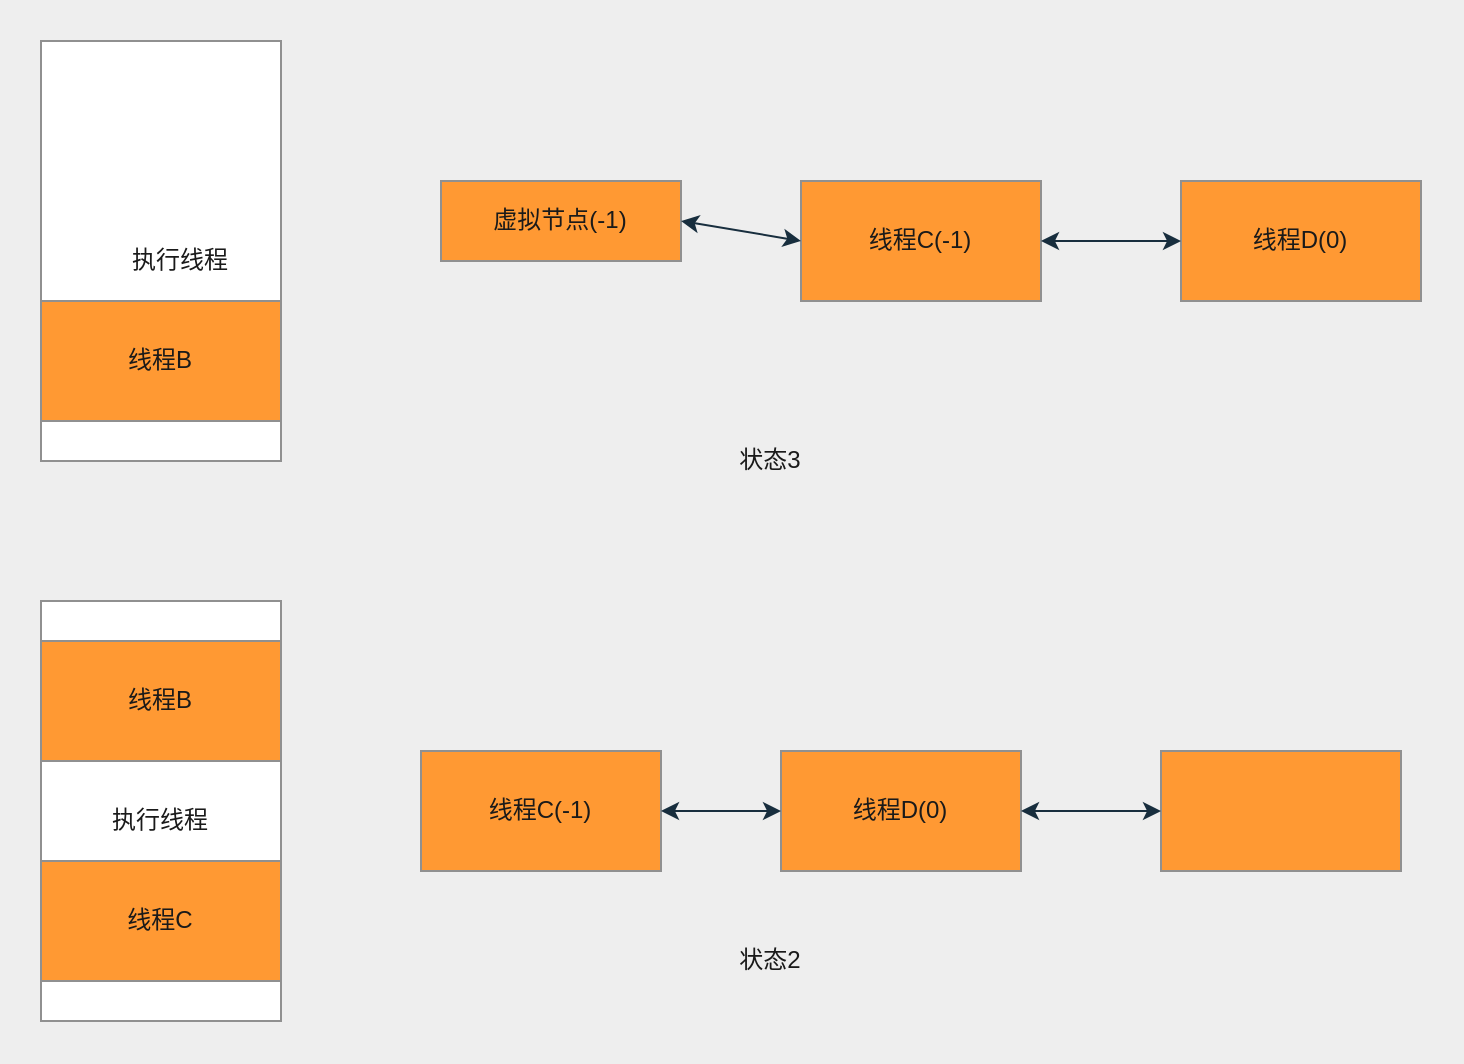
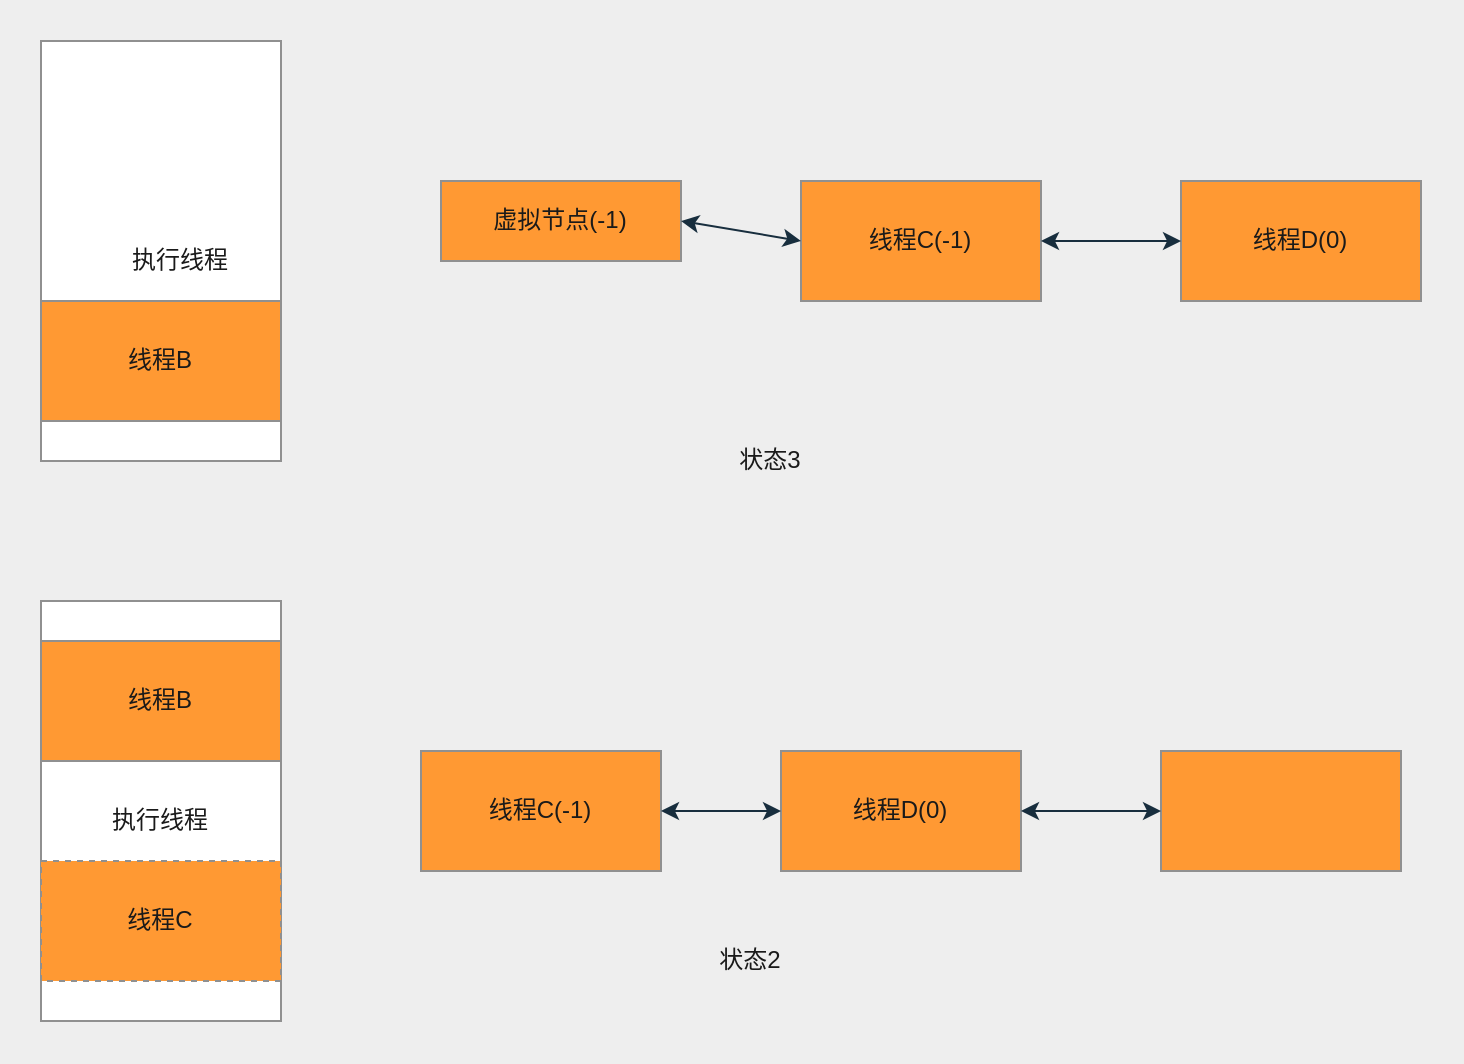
(161, 921) -> (161, 921)
(771, 961) -> (751, 961)
